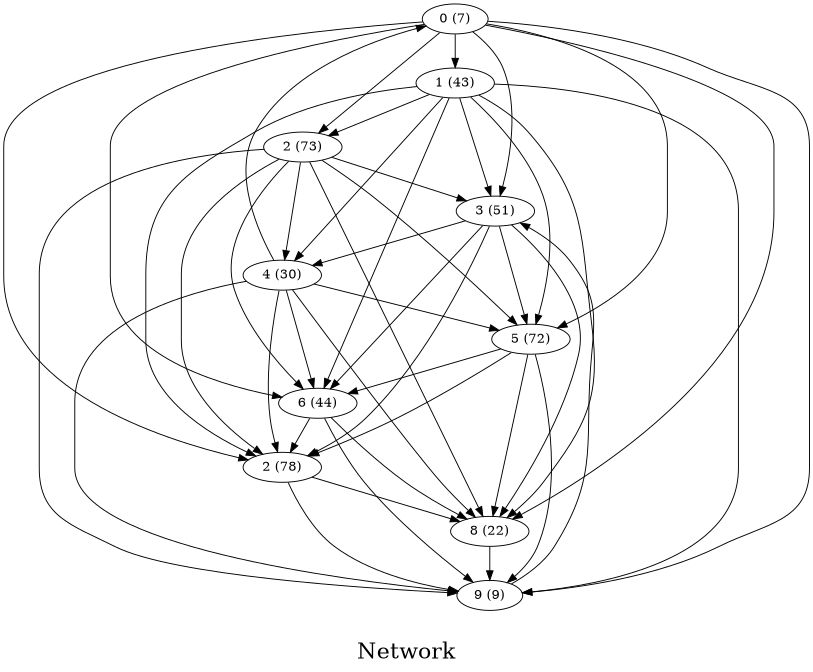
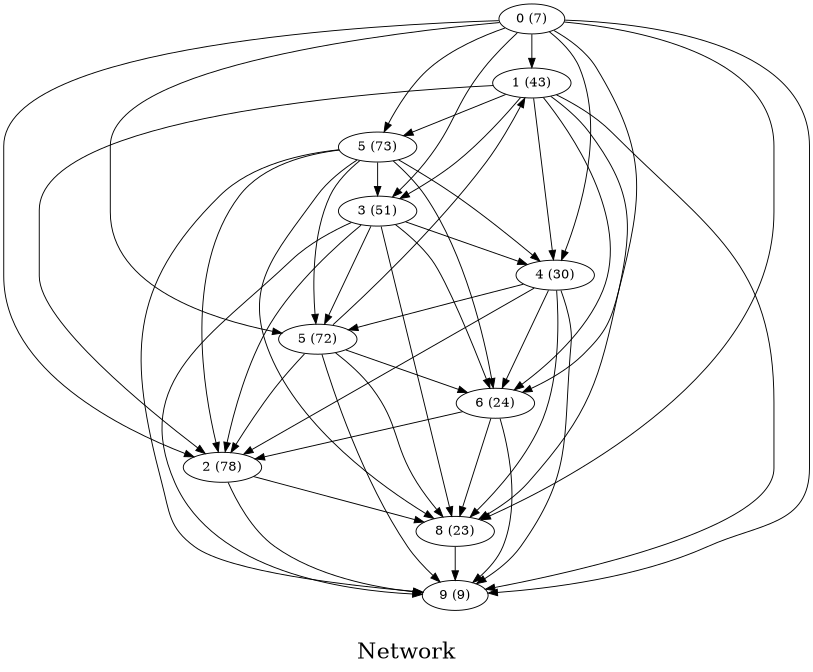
(273, 107) -> (590, 149)
(303, 147) -> (378, 147)
(543, 195) -> (445, 212)
(318, 403) -> (495, 403)
(589, 427) -> (163, 434)
(490, 531) -> (455, 531)
